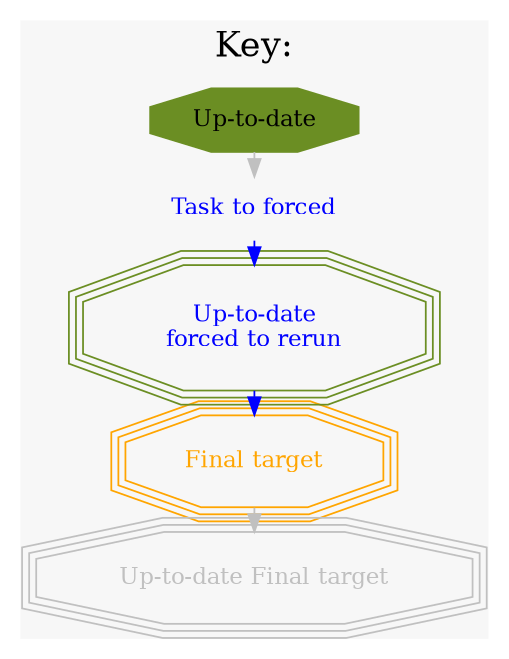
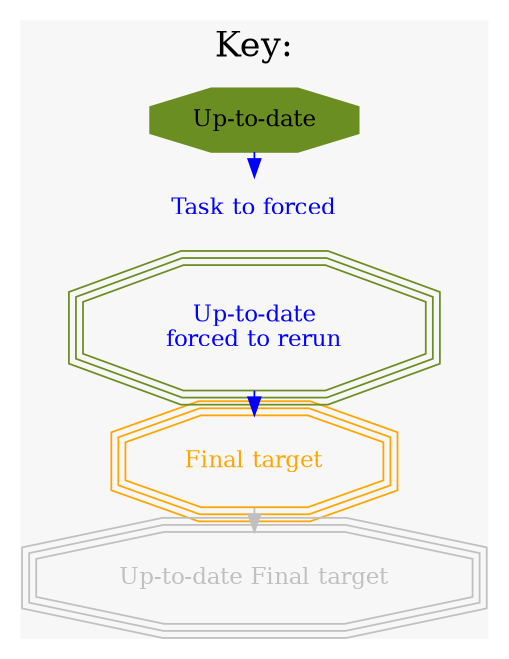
(254, 155) -> (254, 155)
(254, 244) -> none
